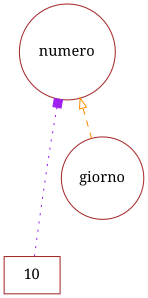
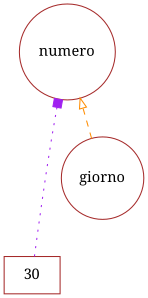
(32, 275) -> (32, 275)
